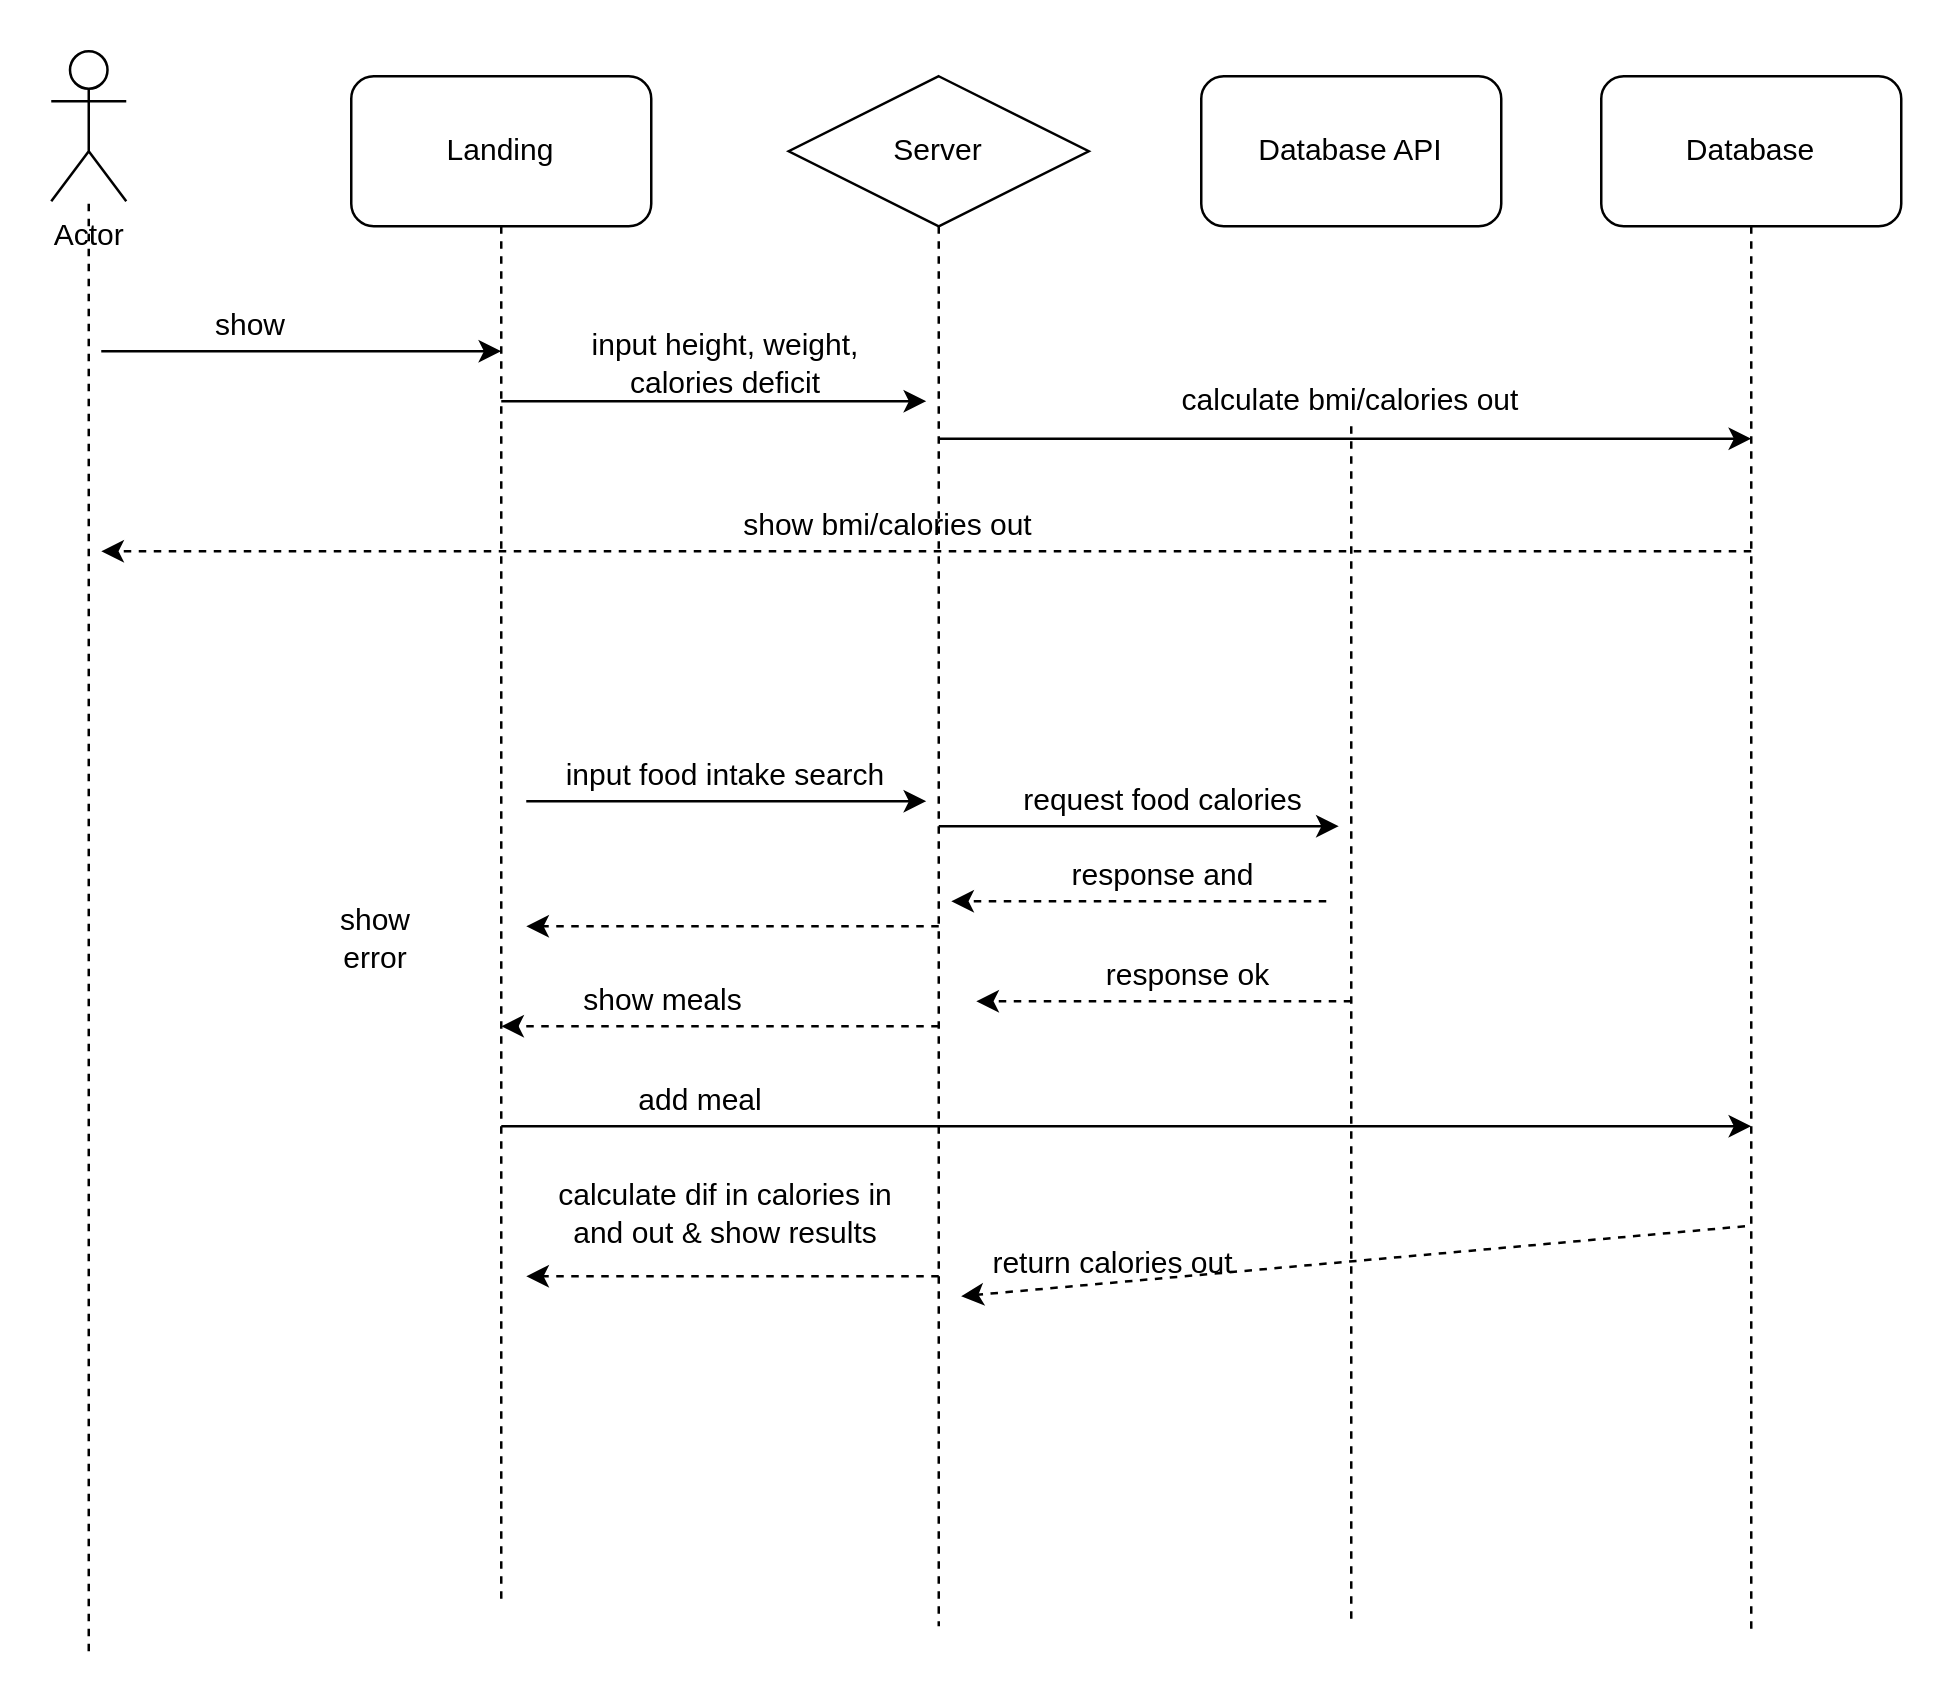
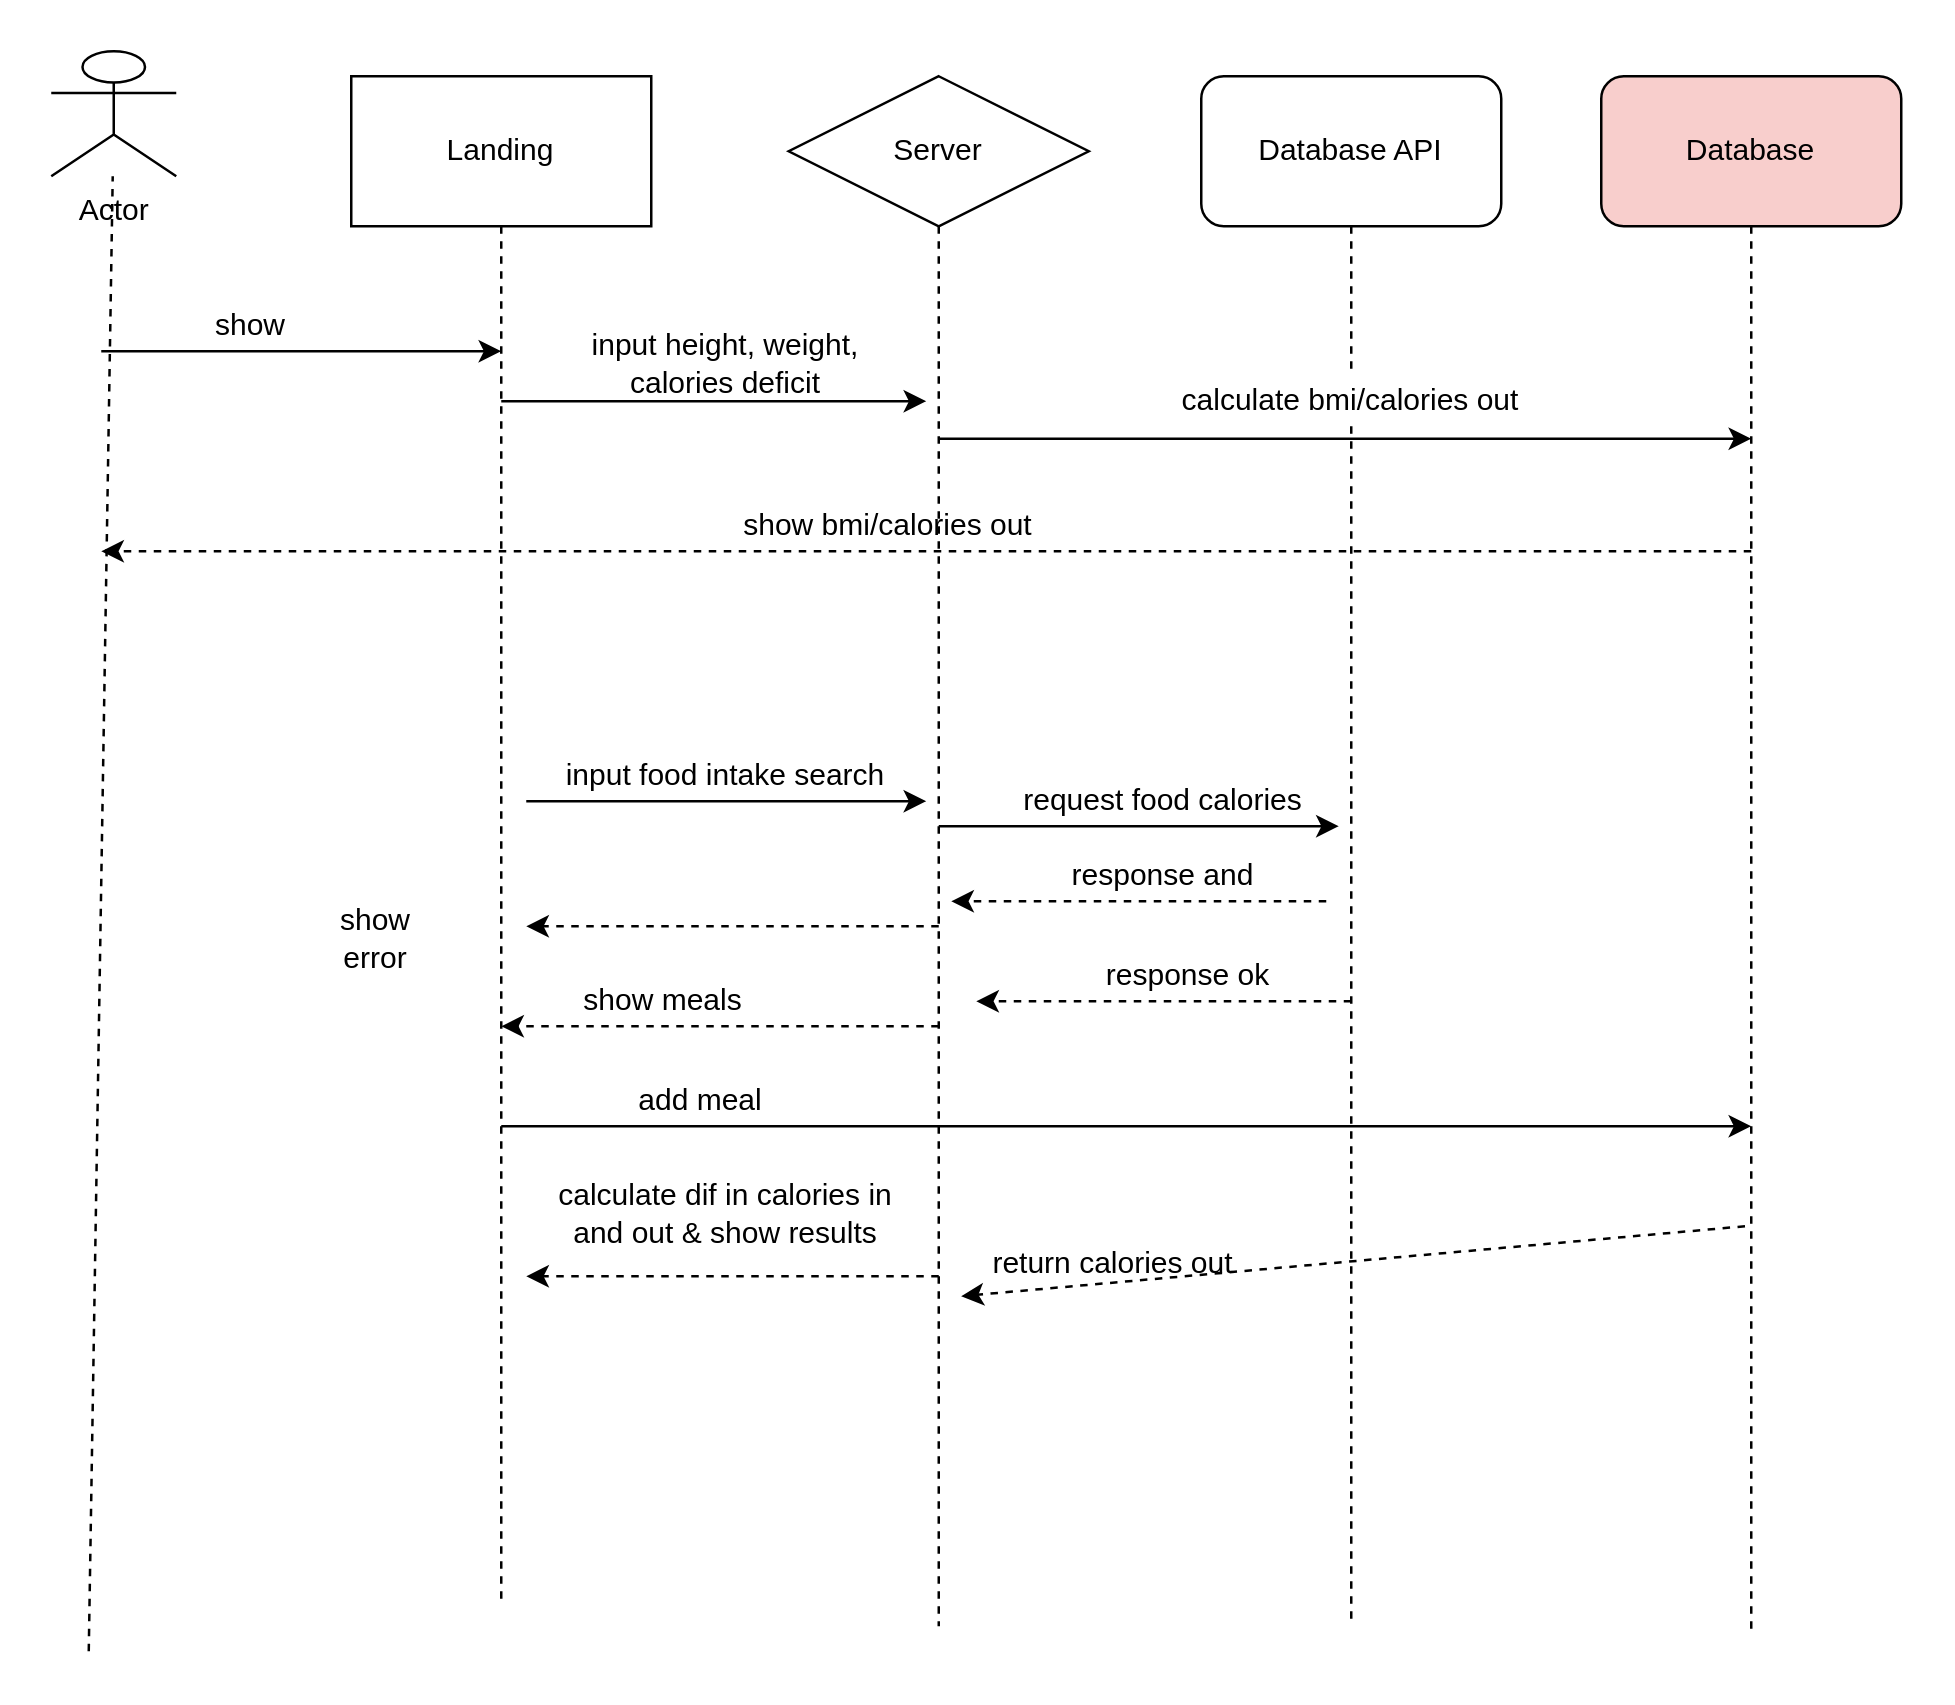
(89, 126) -> (114, 114)
(501, 151) -> (501, 151)
(1751, 151) -> (1751, 151)
none -> (1351, 299)
